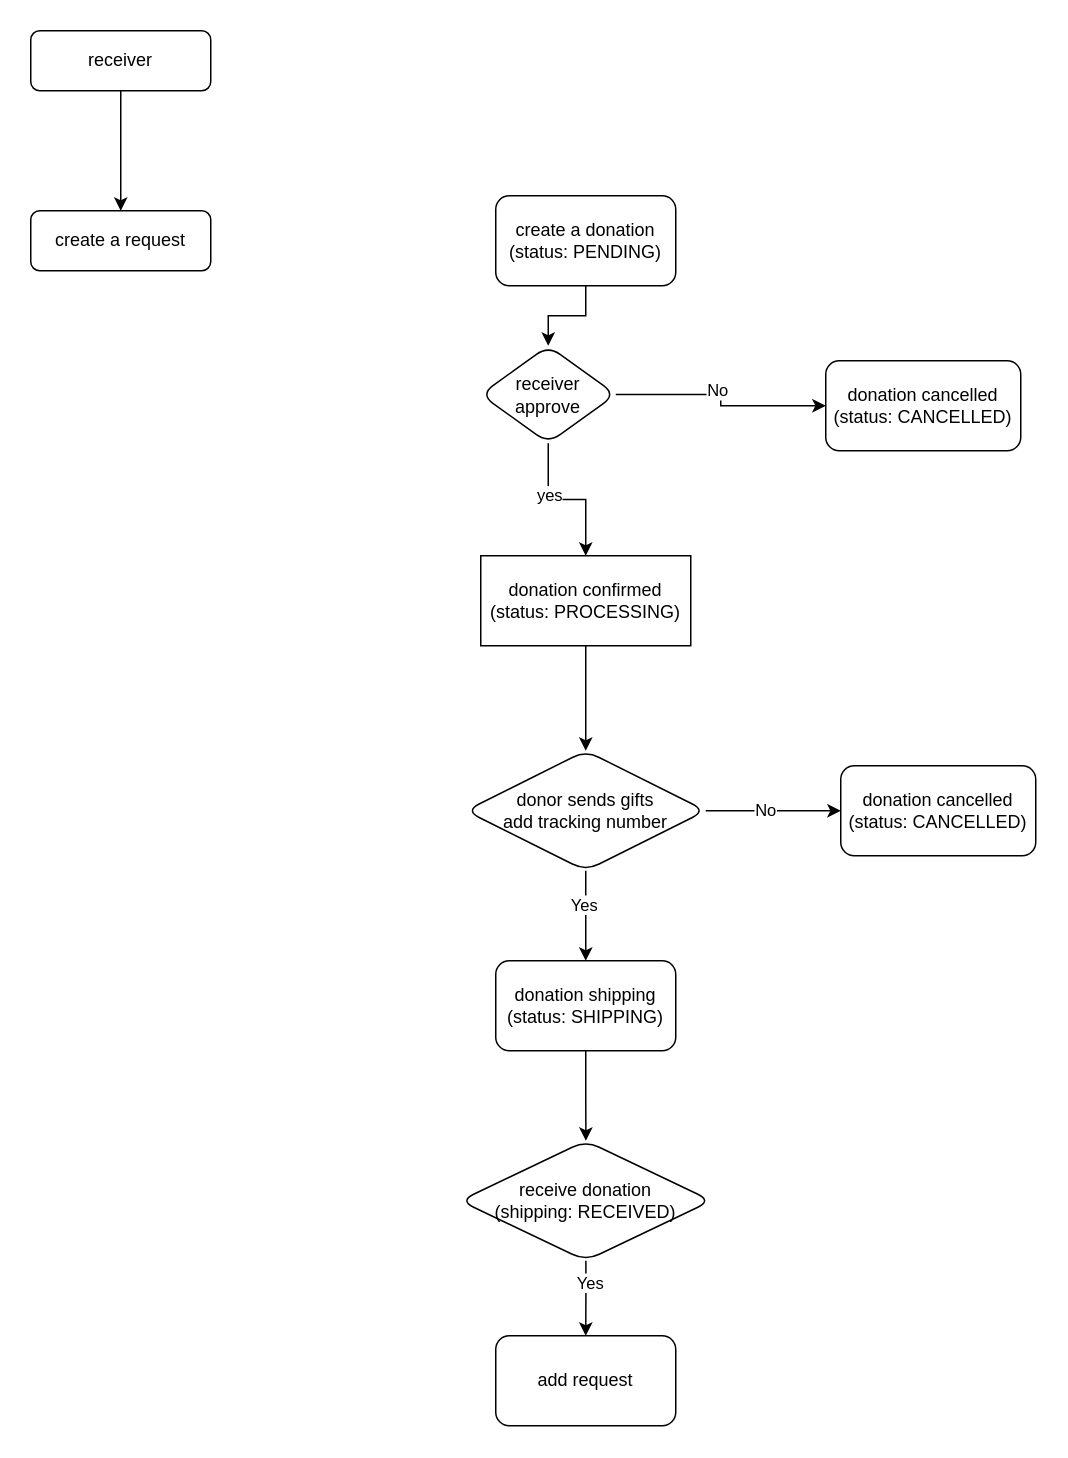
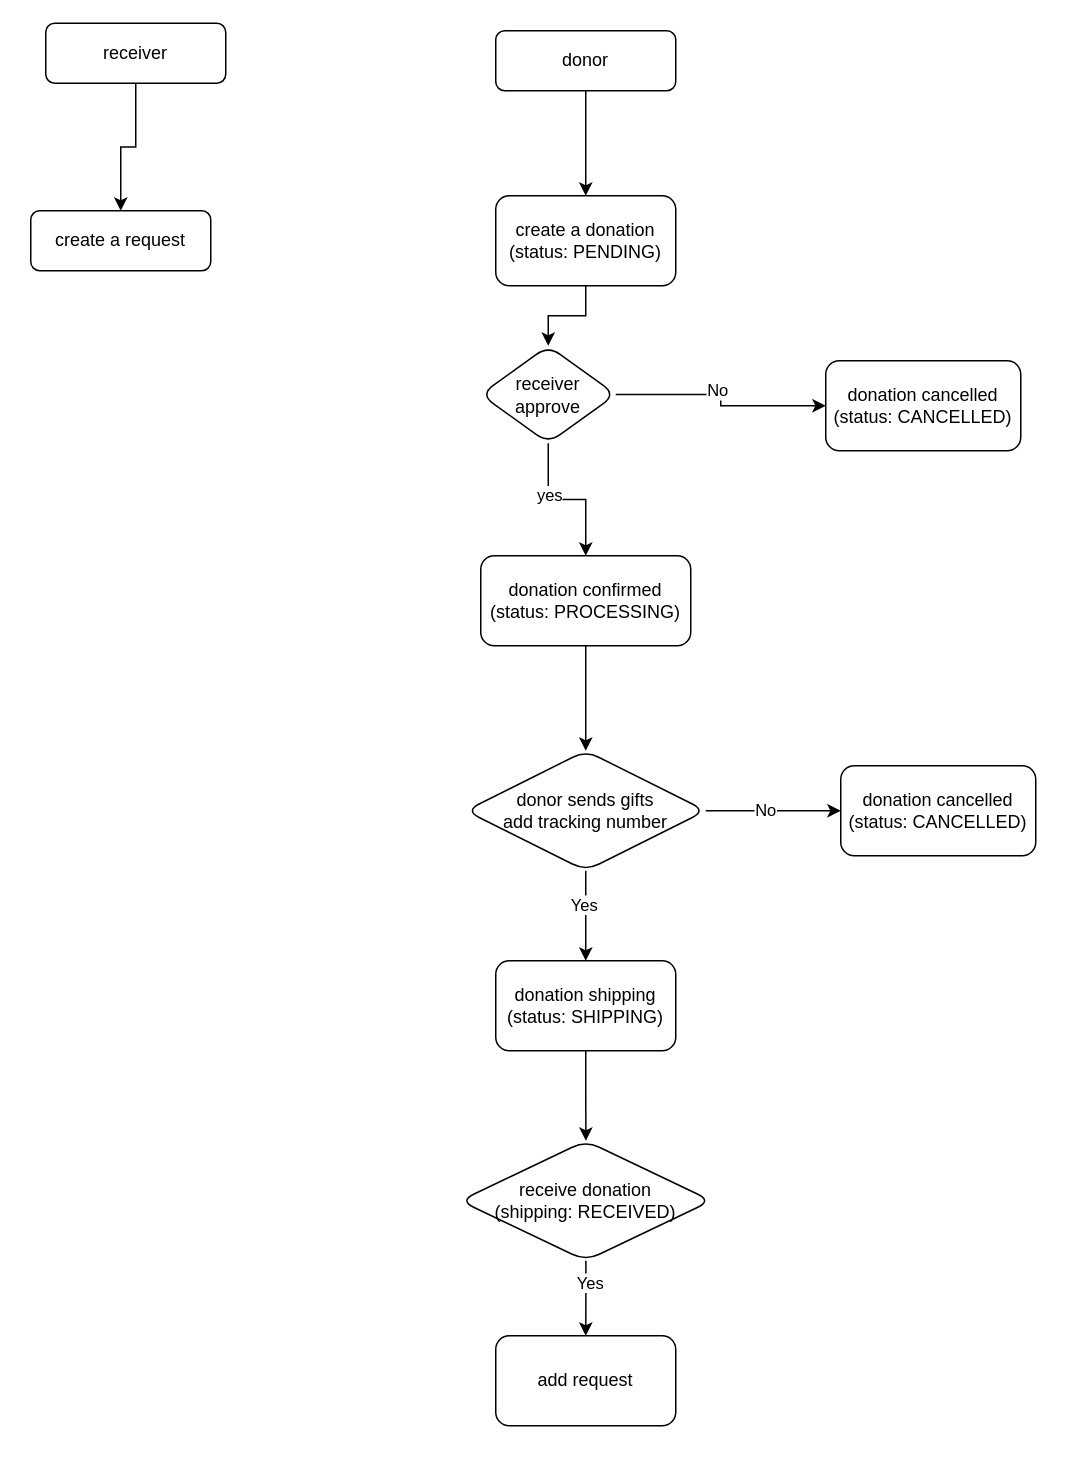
(121, 61) -> (136, 53)
none -> (586, 61)
none -> (586, 138)
(586, 601) -> (586, 601)
